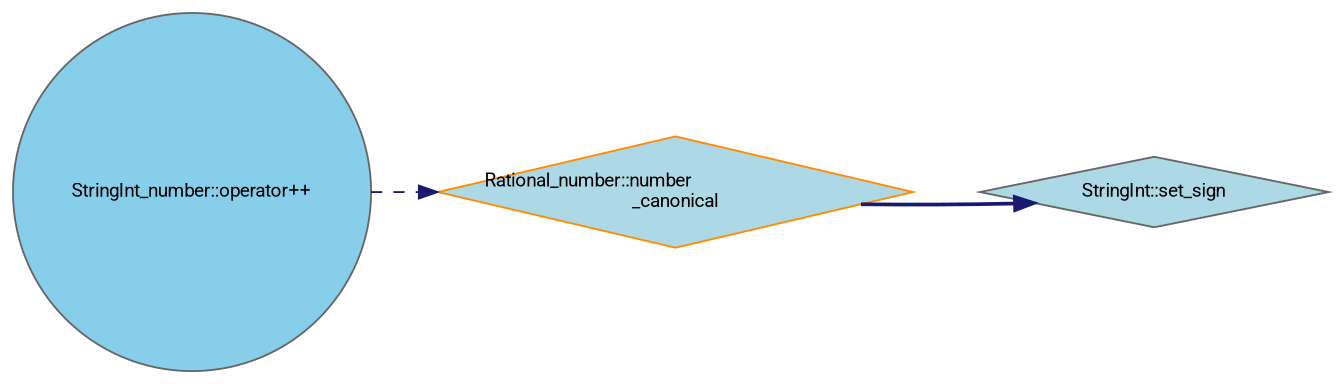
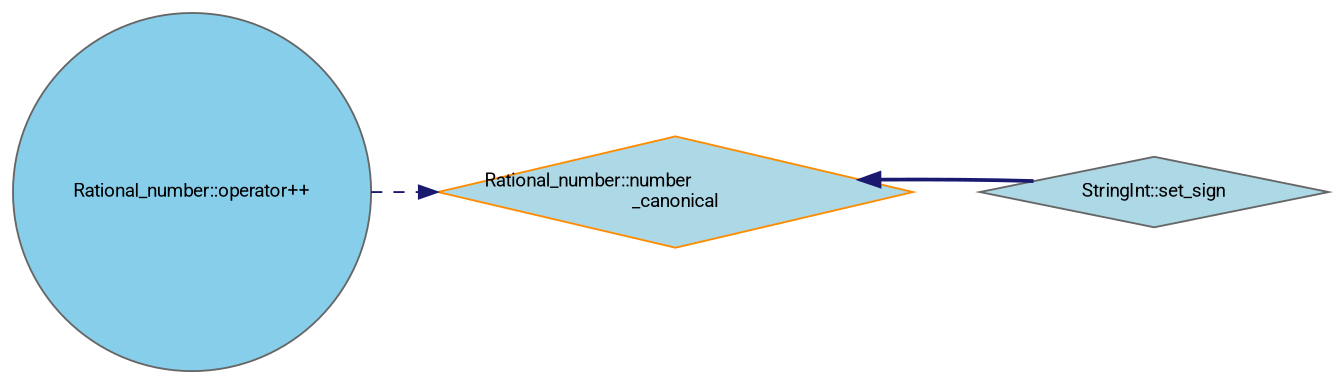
(192, 192) -> (192, 192)
(938, 205) -> (957, 180)
